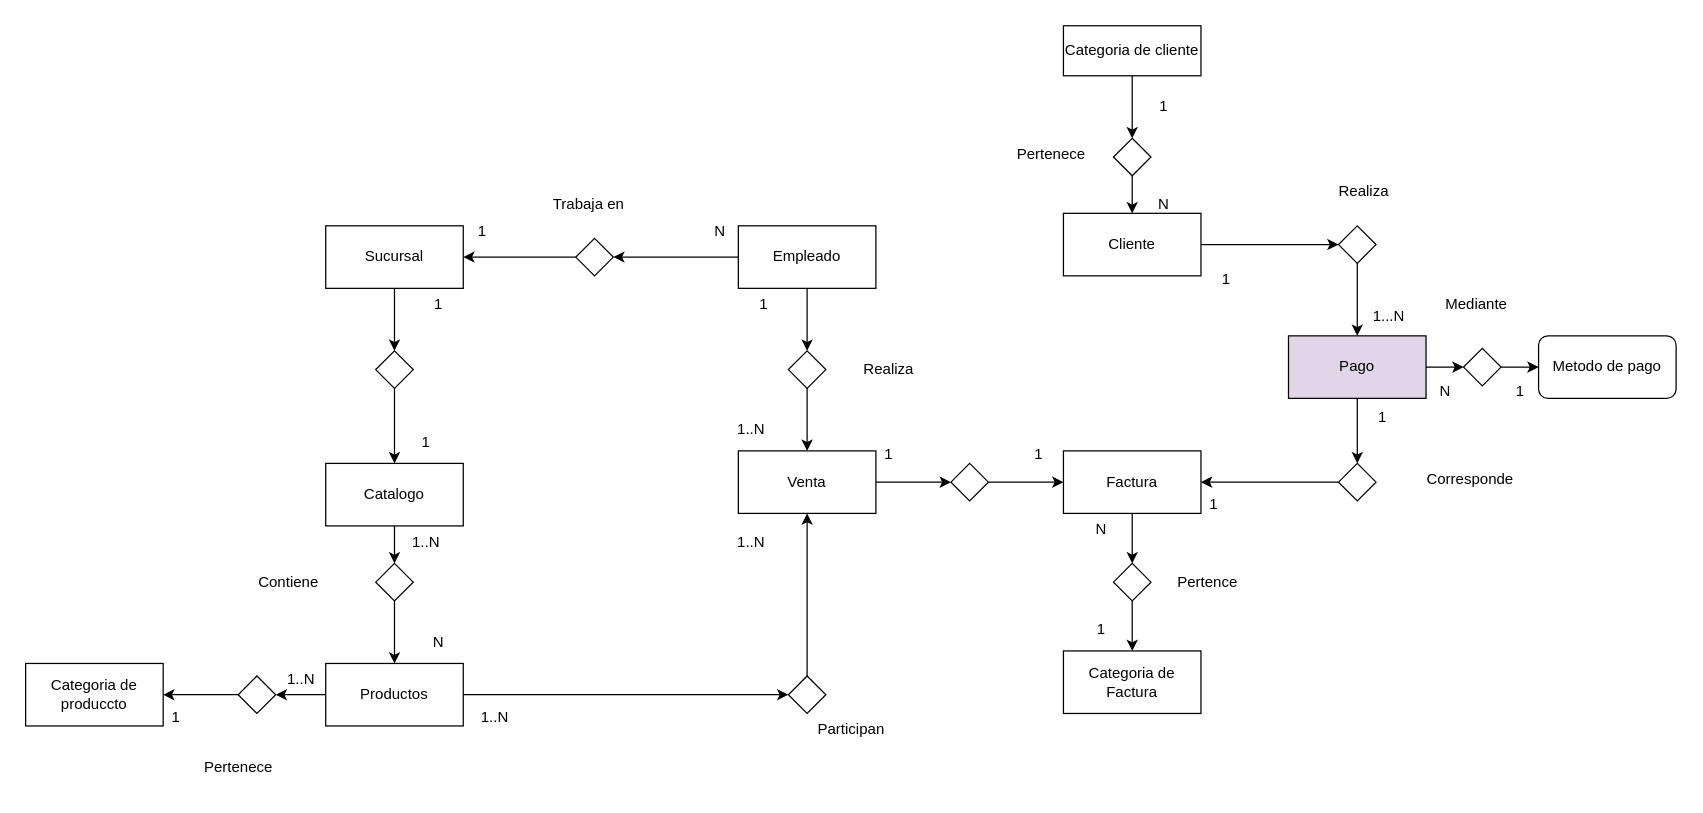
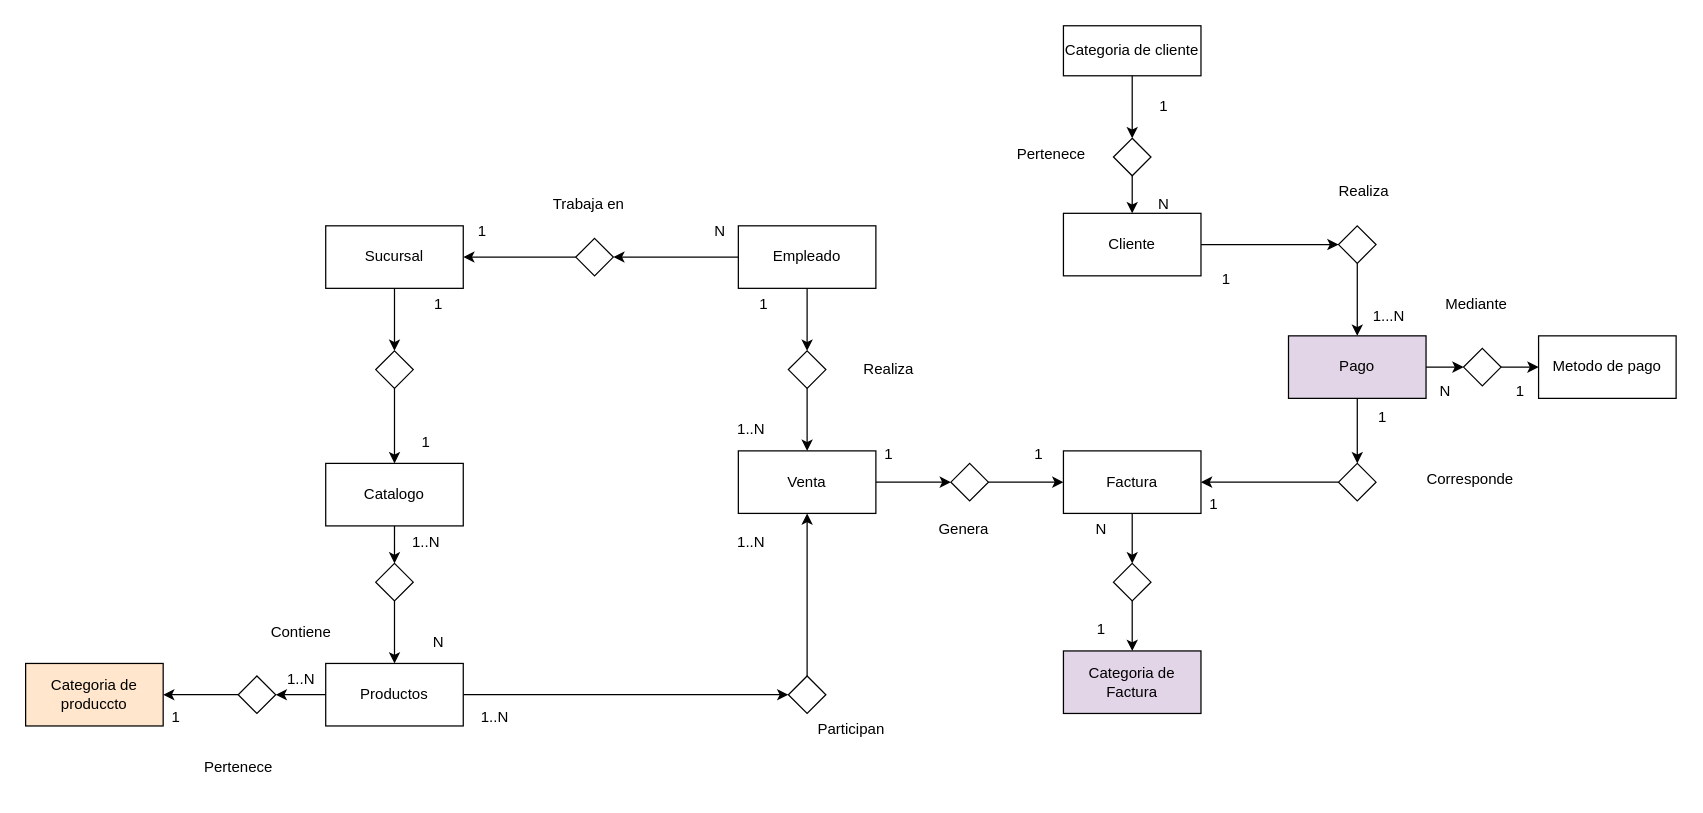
(1607, 367) -> (1607, 367)
none -> (963, 529)
(288, 582) -> (301, 632)
(1207, 582) -> none
(1132, 682) -> (1132, 682)
(94, 694) -> (94, 694)
